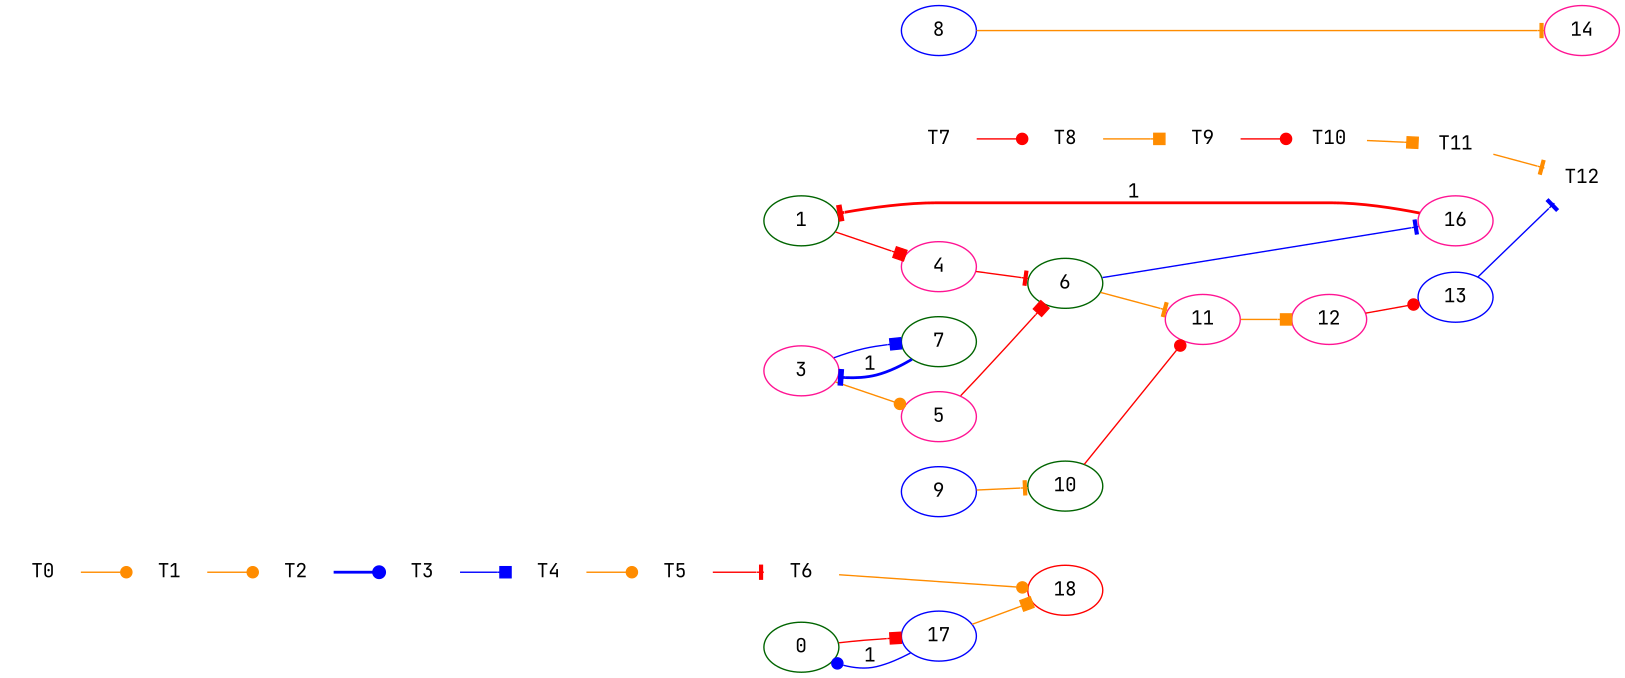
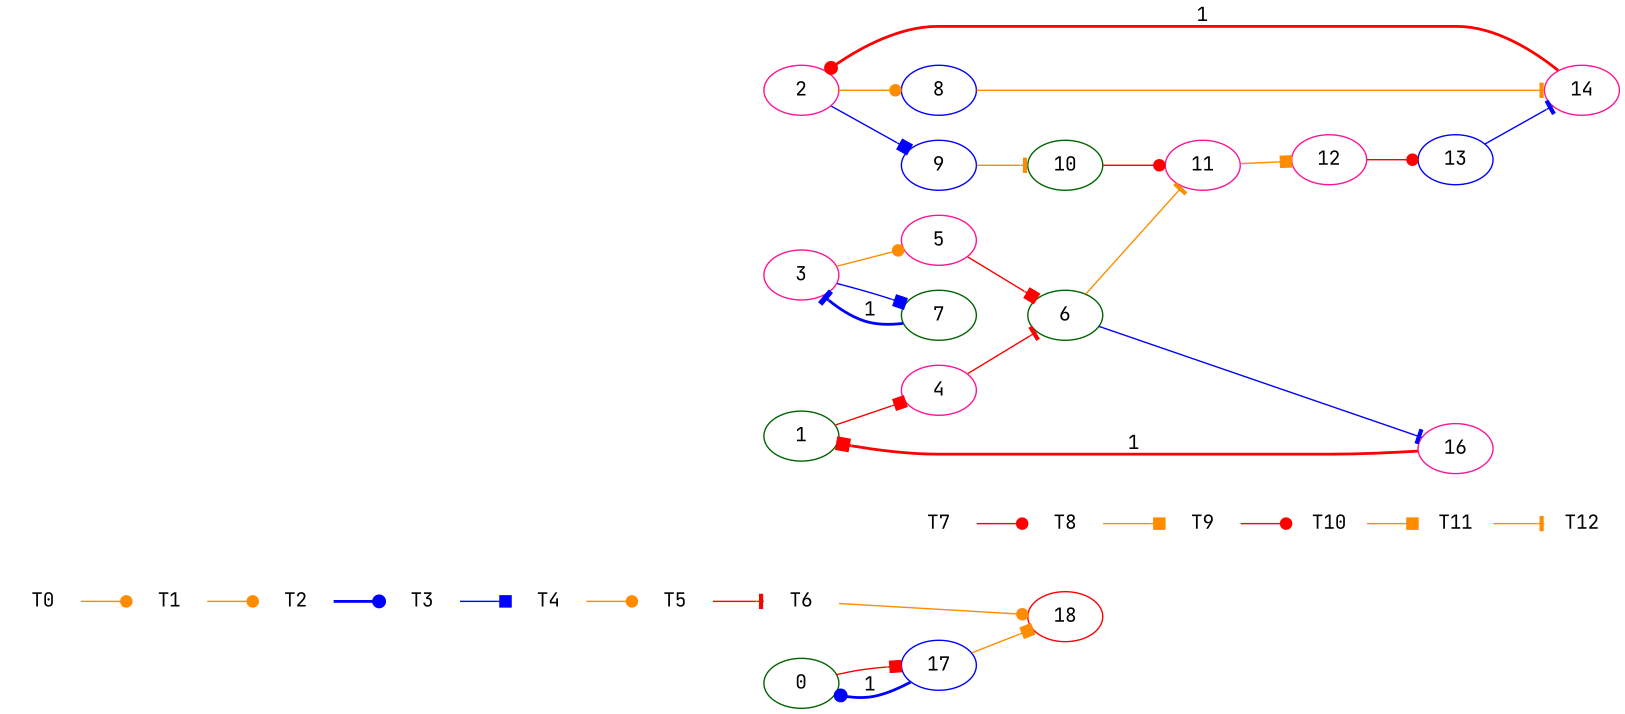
none -> (801, 90)
(1132, 203) -> (1134, 454)
(1513, 243) -> (1516, 127)
(878, 666) -> (880, 695)
